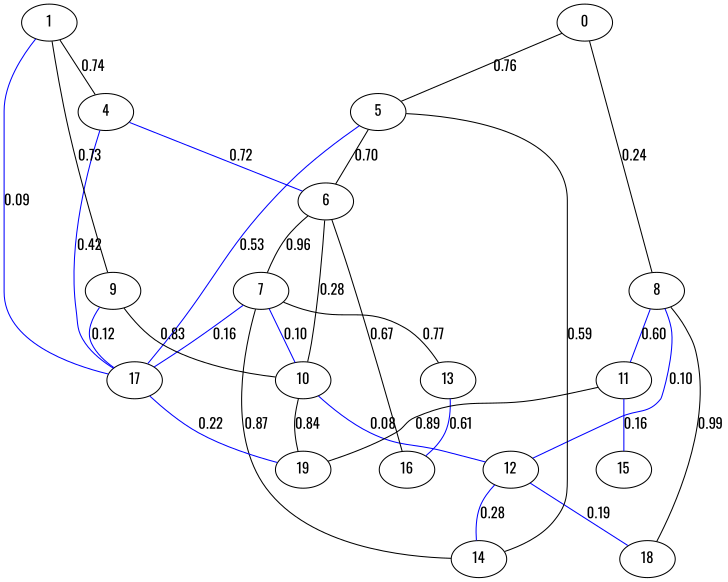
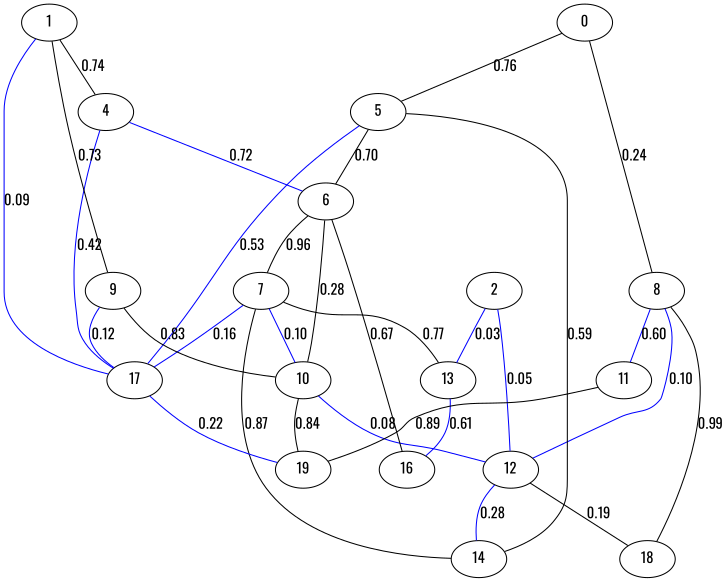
none -> (494, 291)
(624, 470) -> none
(579, 514) -> (579, 514)
